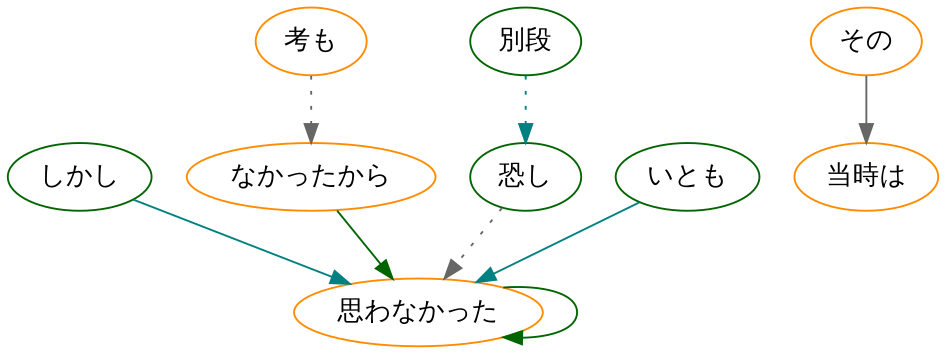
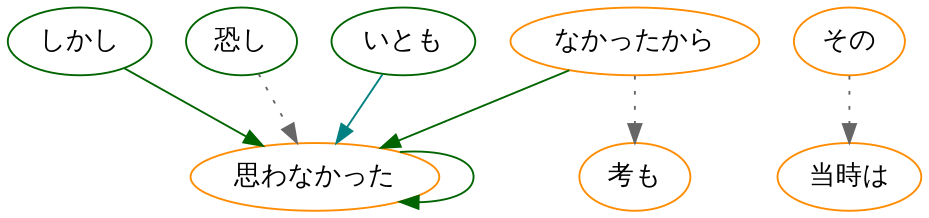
(526, 41) -> none
(311, 100) -> (635, 100)
(866, 100) -> (849, 100)
(233, 238) -> (185, 102)
